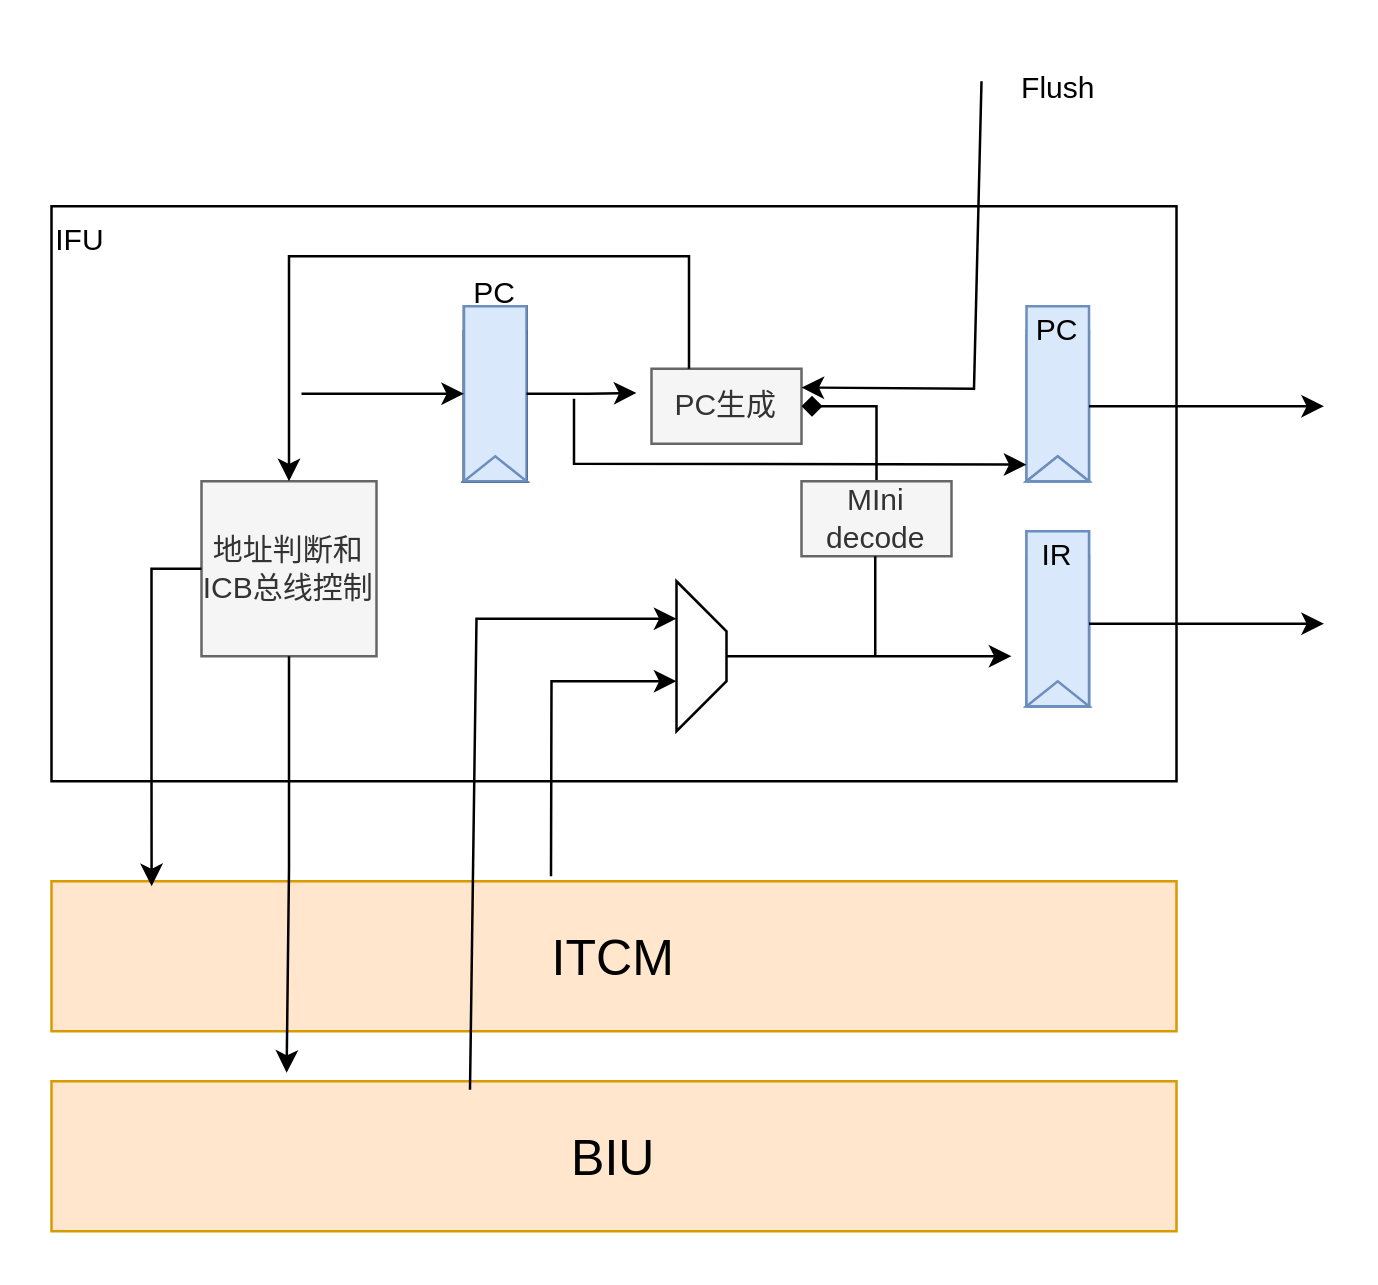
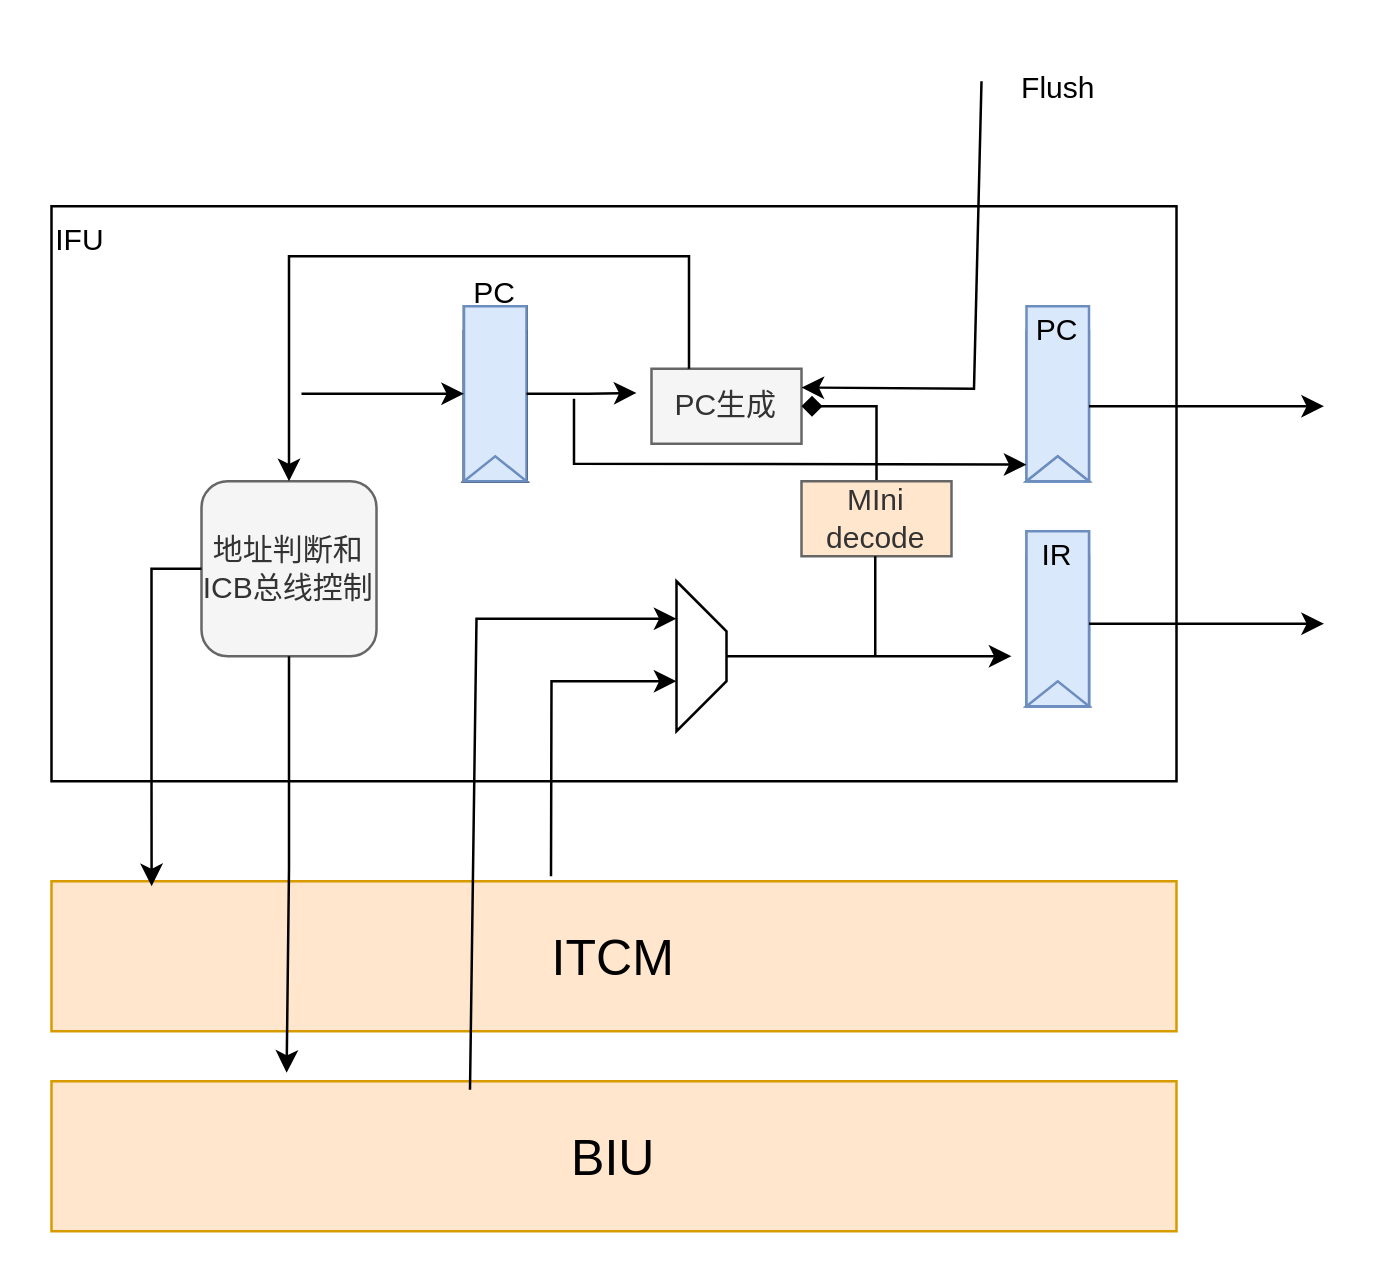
(876, 519) -> (876, 519)
(289, 569) -> (289, 569)
